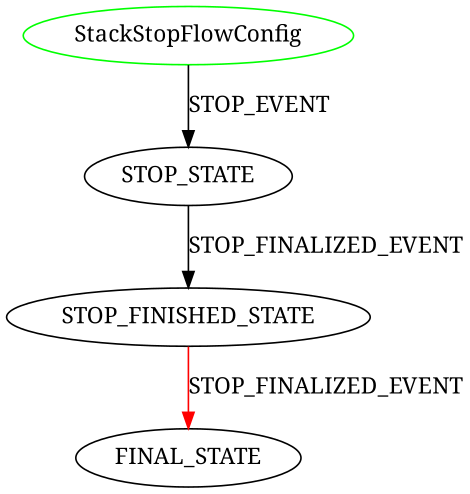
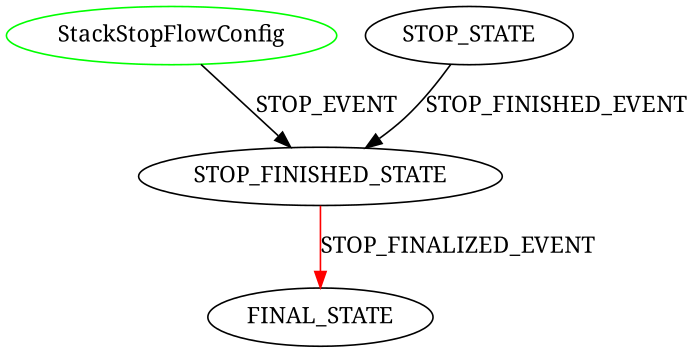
(188, 98) -> (240, 100)
(326, 247) -> (557, 106)
